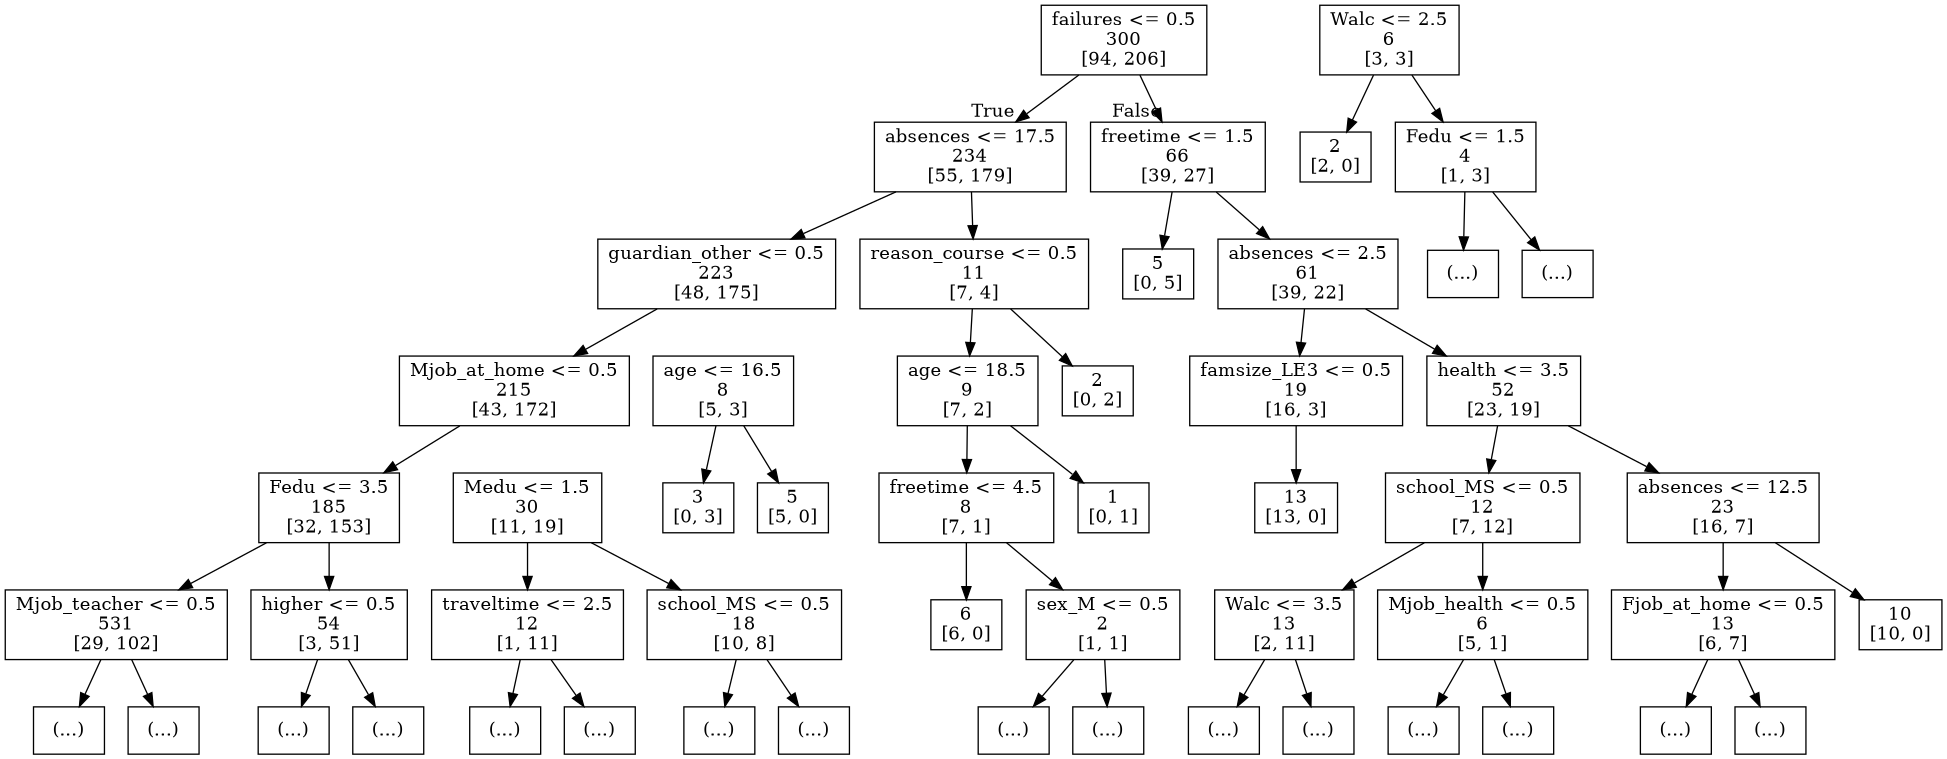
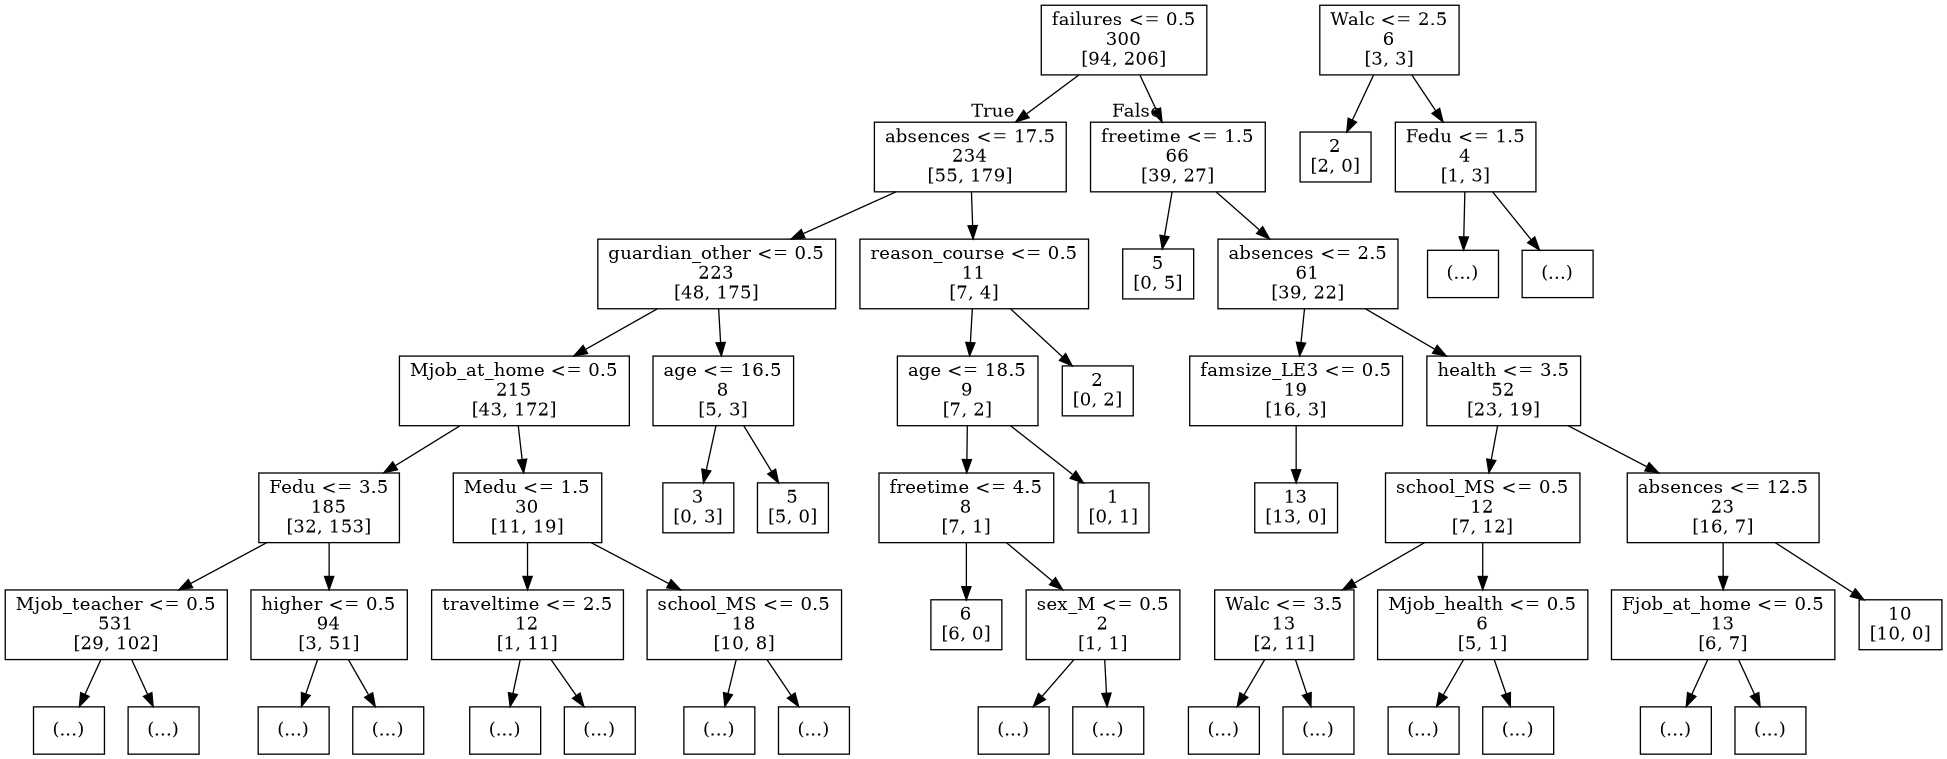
none -> (720, 326)
none -> (520, 443)
(329, 625) -> (329, 625)
